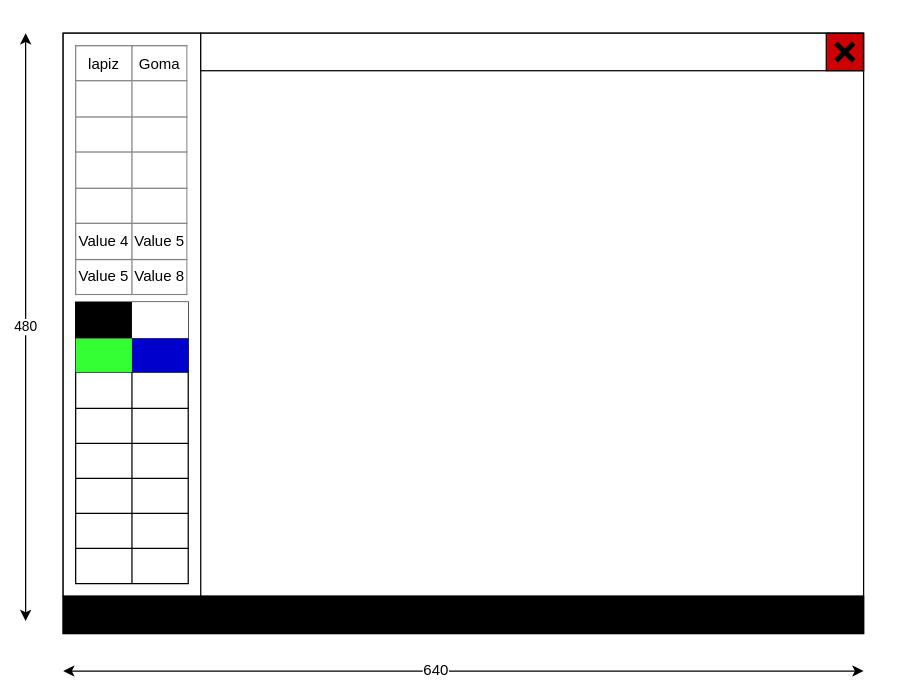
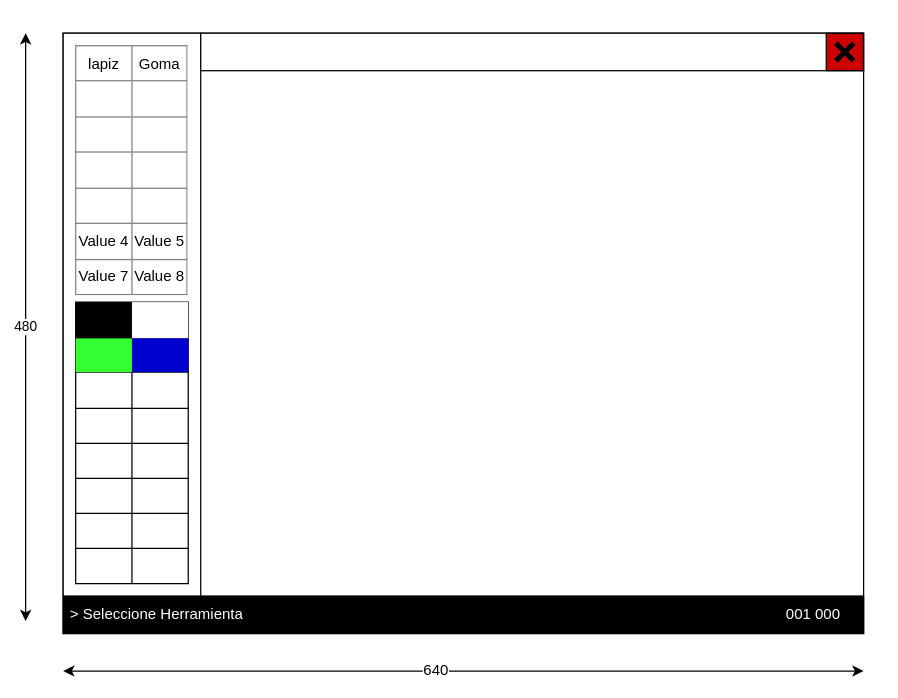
(127, 73) -> (127, 73)
none -> (157, 614)
none -> (813, 614)
